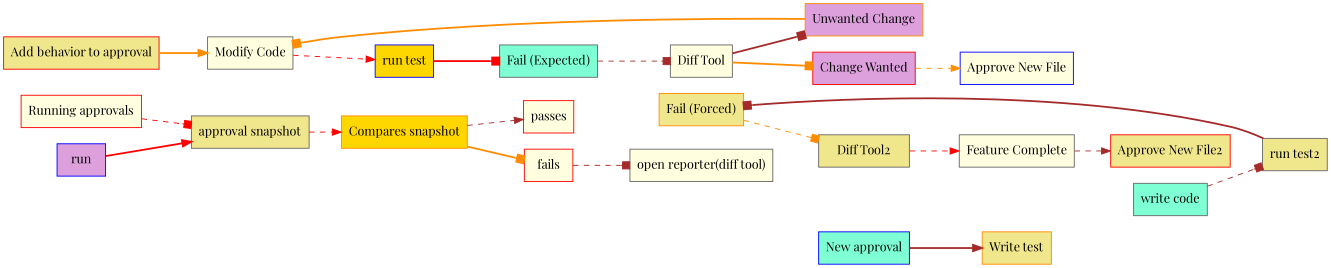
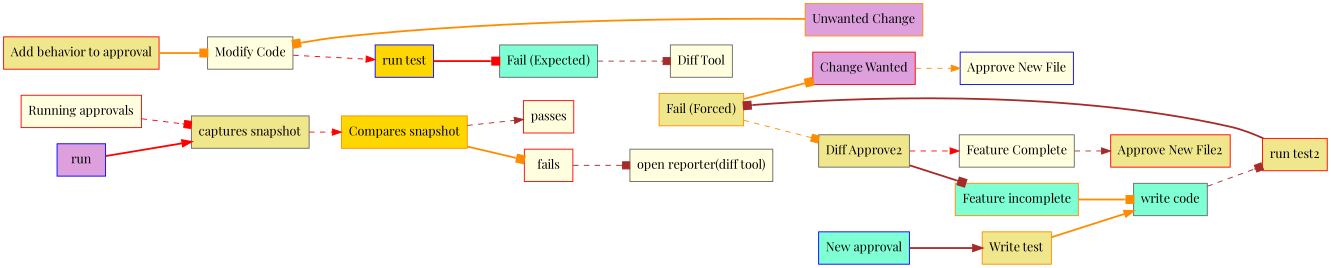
(764, 45) -> none
(179, 53) -> (179, 53)
(768, 64) -> (774, 91)
(250, 132) -> (250, 132)
(864, 151) -> (864, 151)
(1295, 155) -> (1295, 155)
none -> (1017, 199)
none -> (1088, 226)
